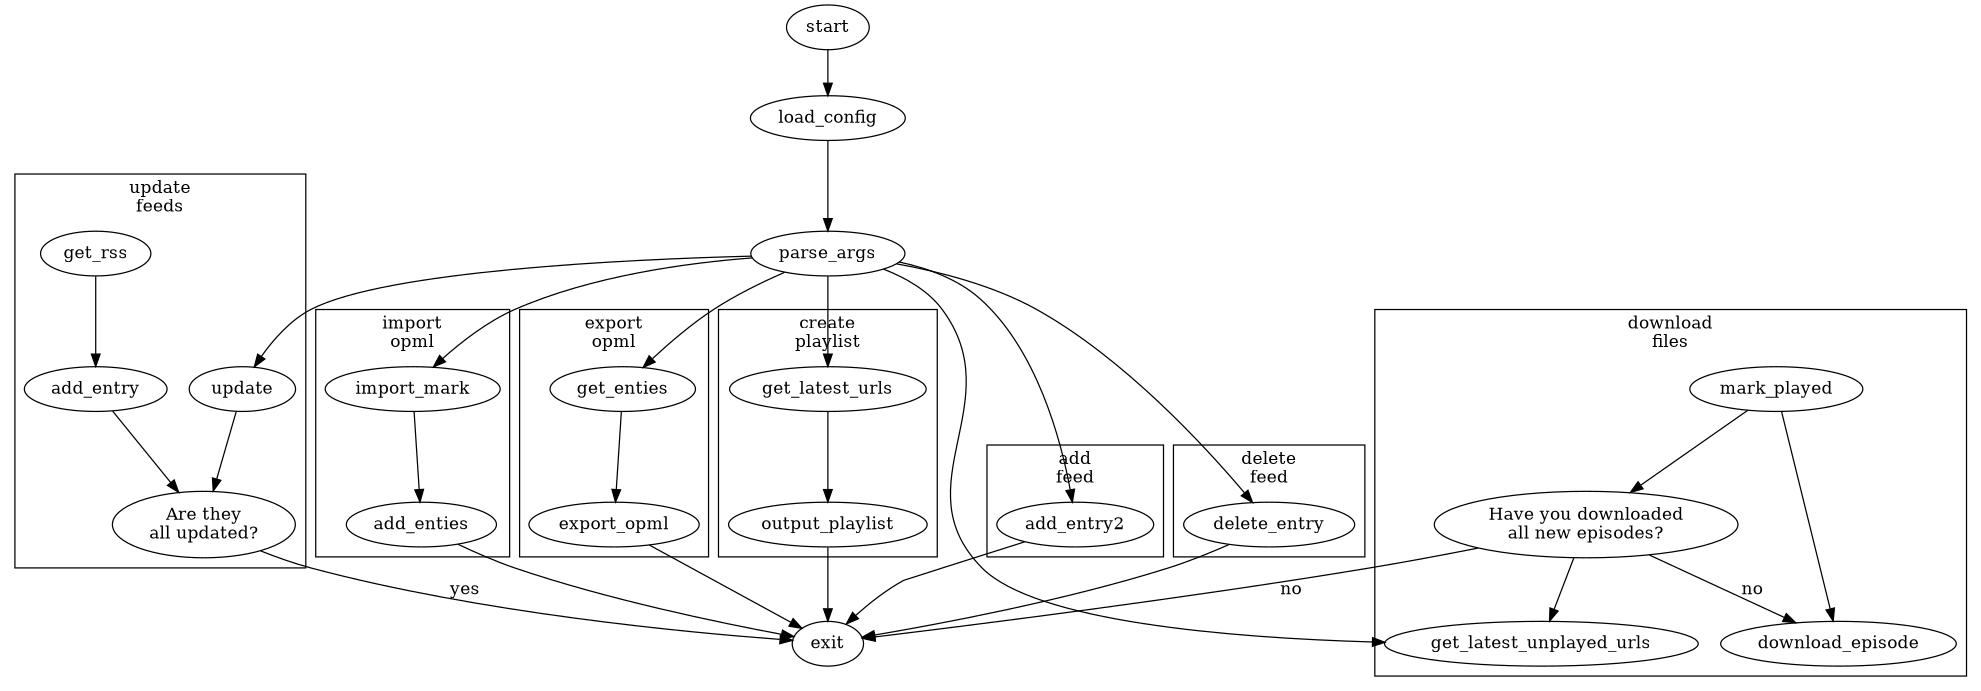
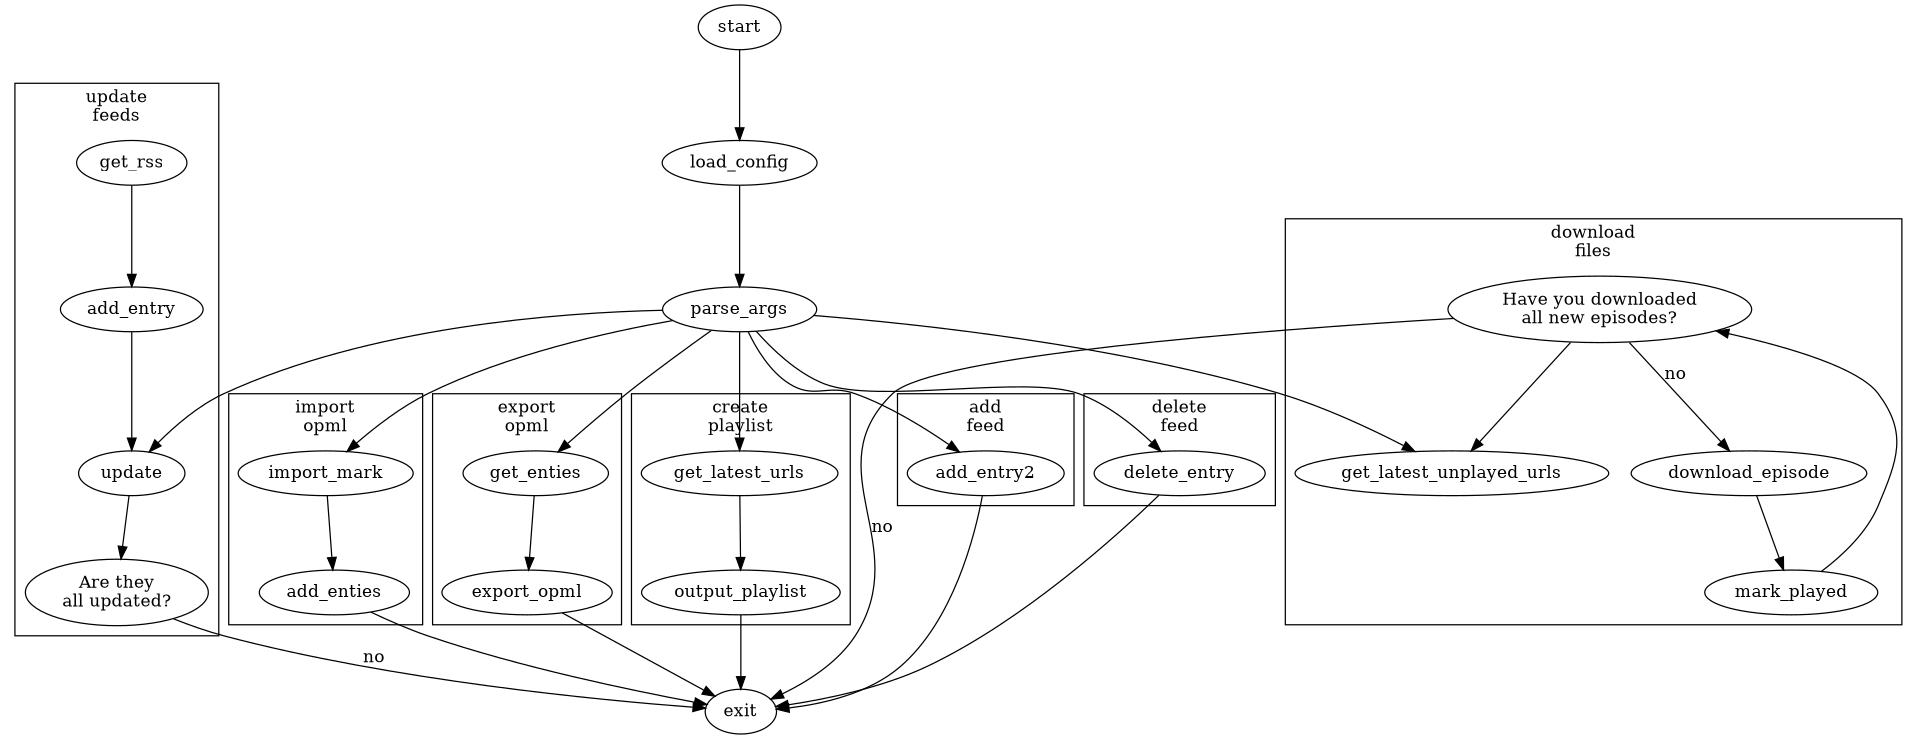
(142, 447) -> (132, 385)
(1806, 510) -> (1768, 527)
(466, 590) -> (374, 658)
